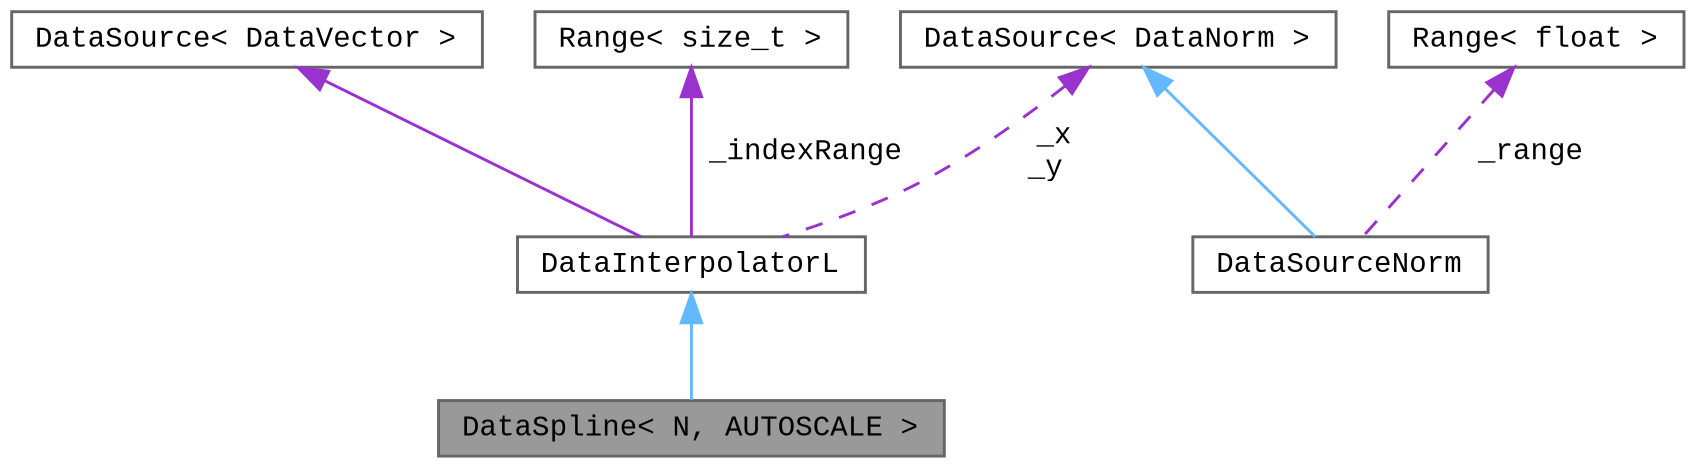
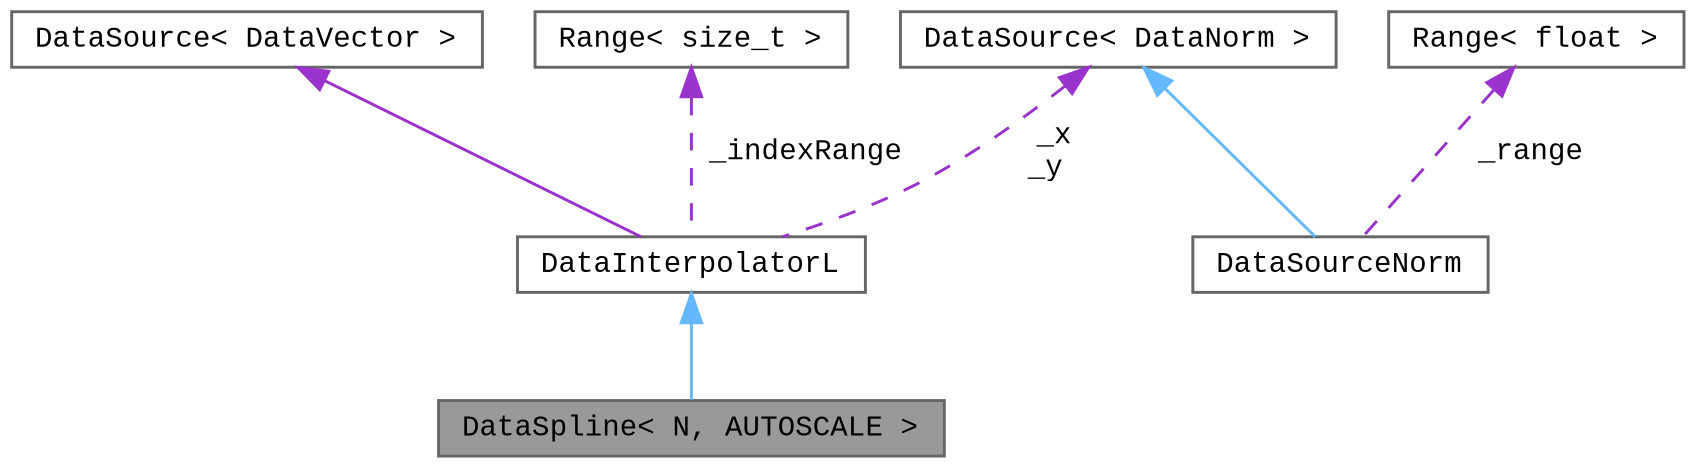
(691, 167) -> (691, 167)
